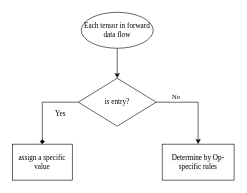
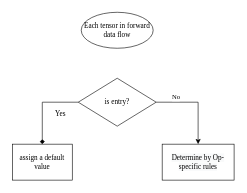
(117, 72) -> none
(42, 162) -> (42, 162)
